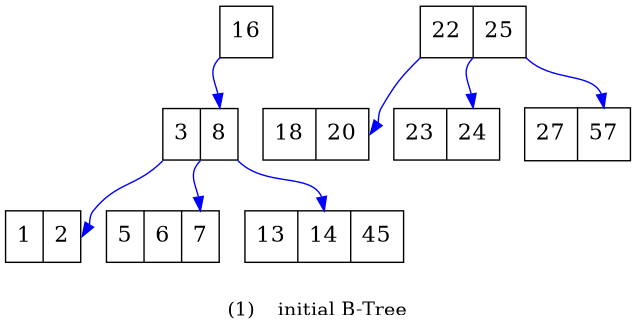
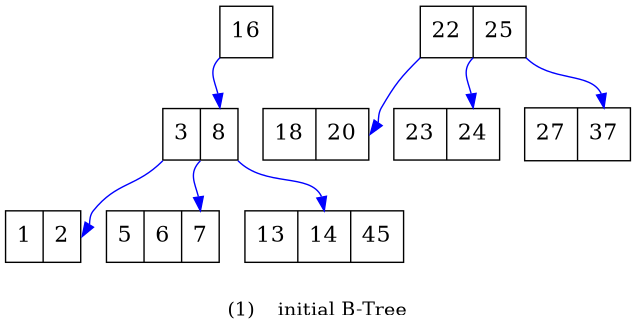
(604, 133) -> (604, 133)
